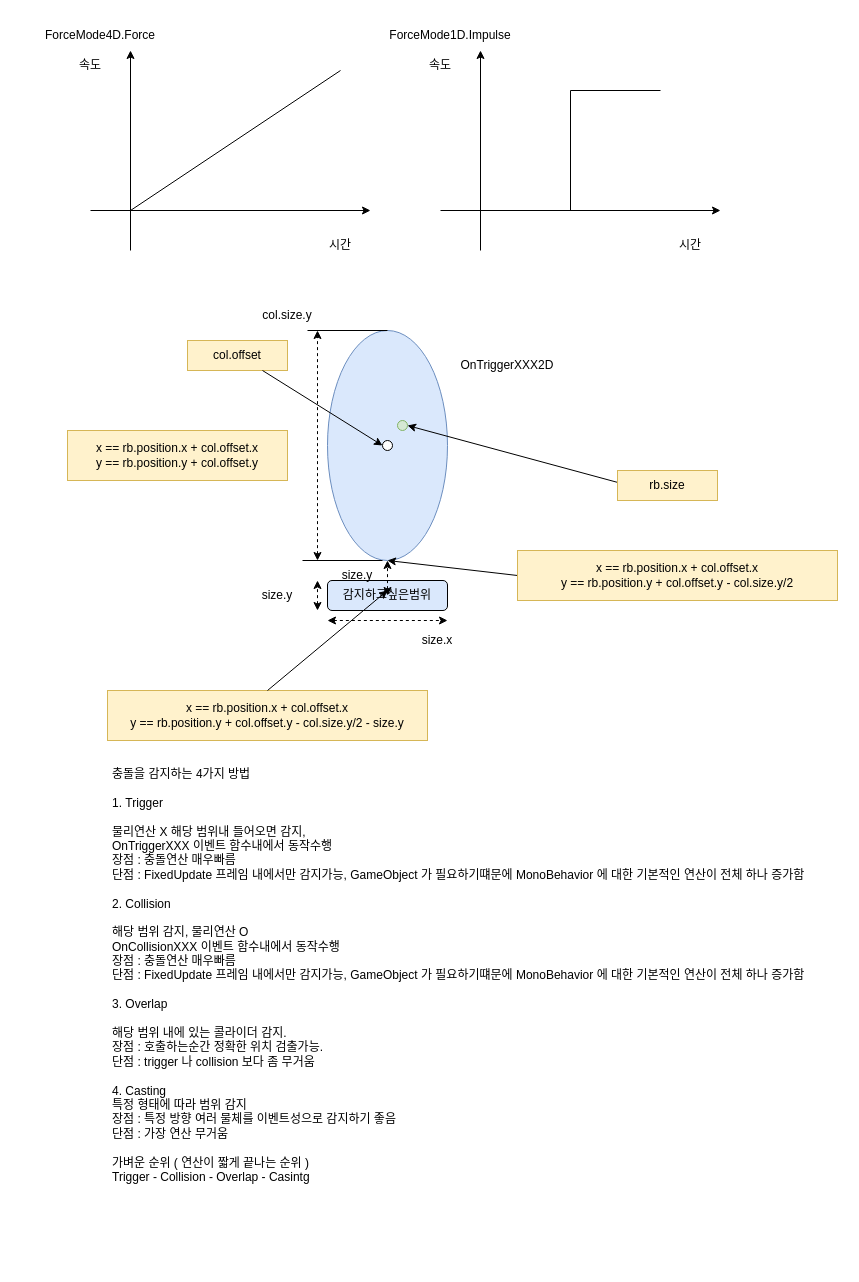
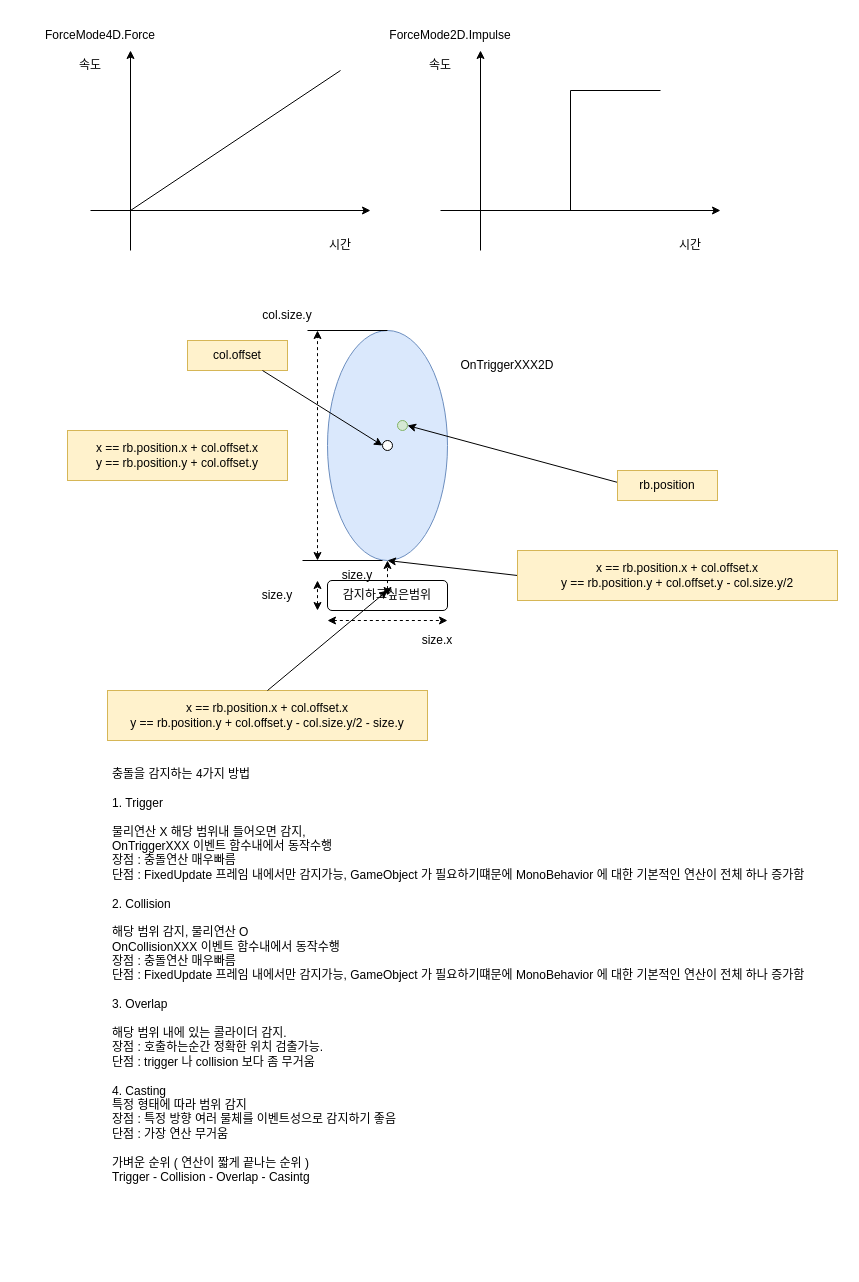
(451, 36) -> (451, 36)
(668, 486) -> (668, 486)
(388, 596) -> (388, 596)
